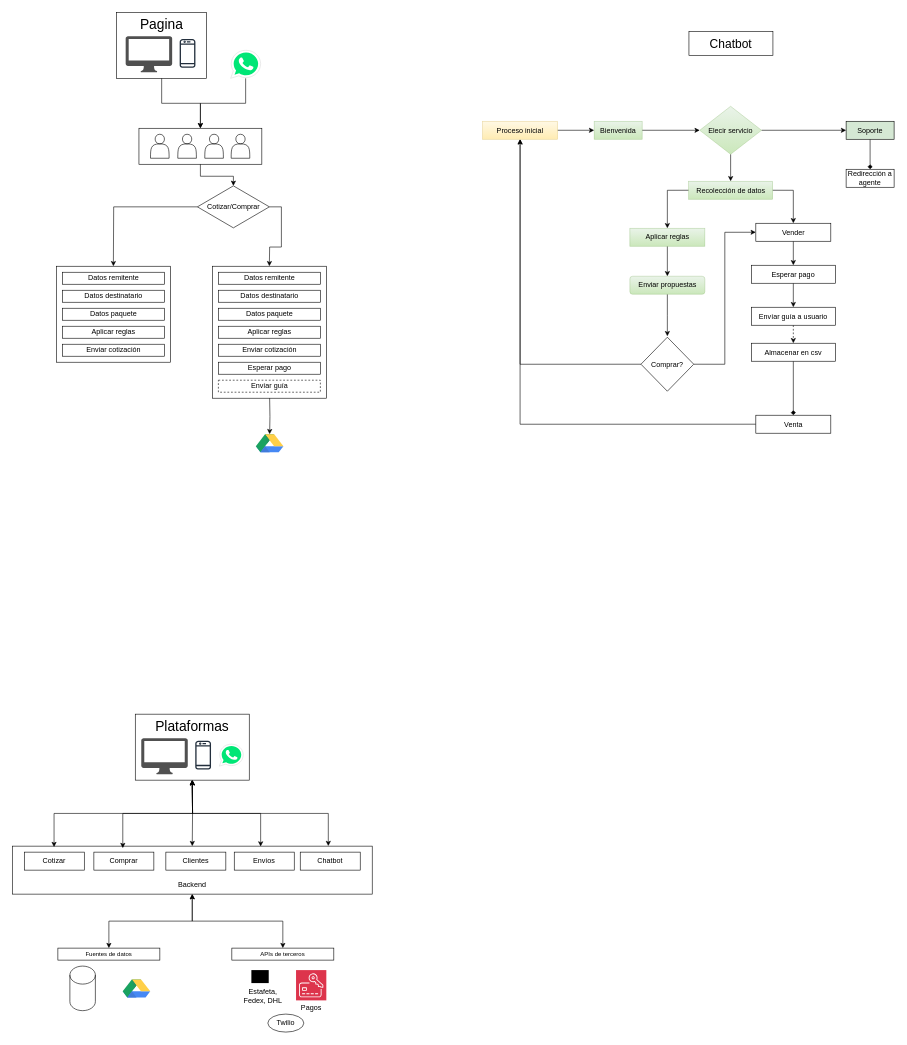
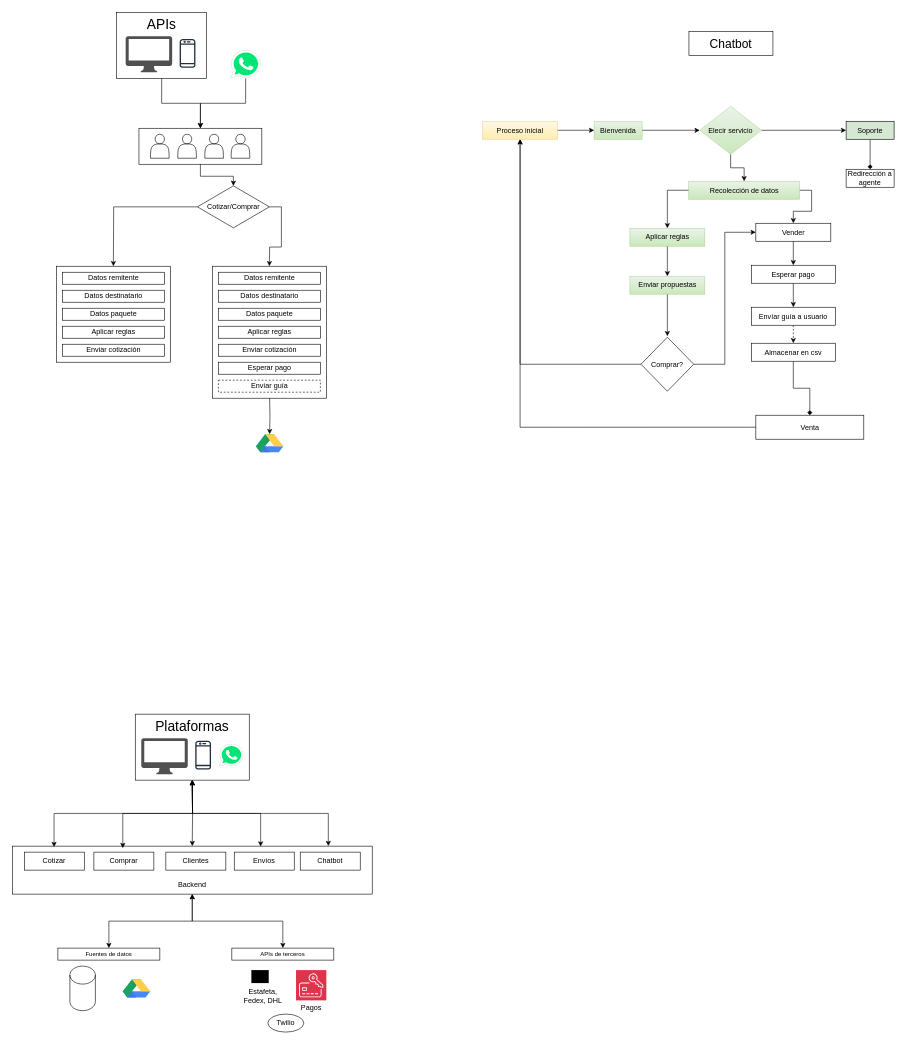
(162, 24) -> (162, 24)
(731, 190) -> (744, 190)
(668, 285) -> (668, 285)
(794, 424) -> (810, 427)
